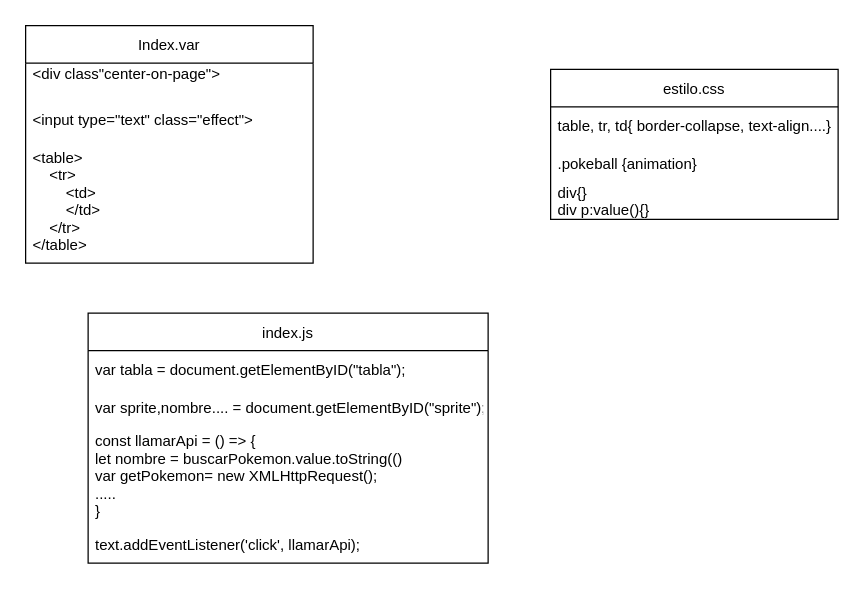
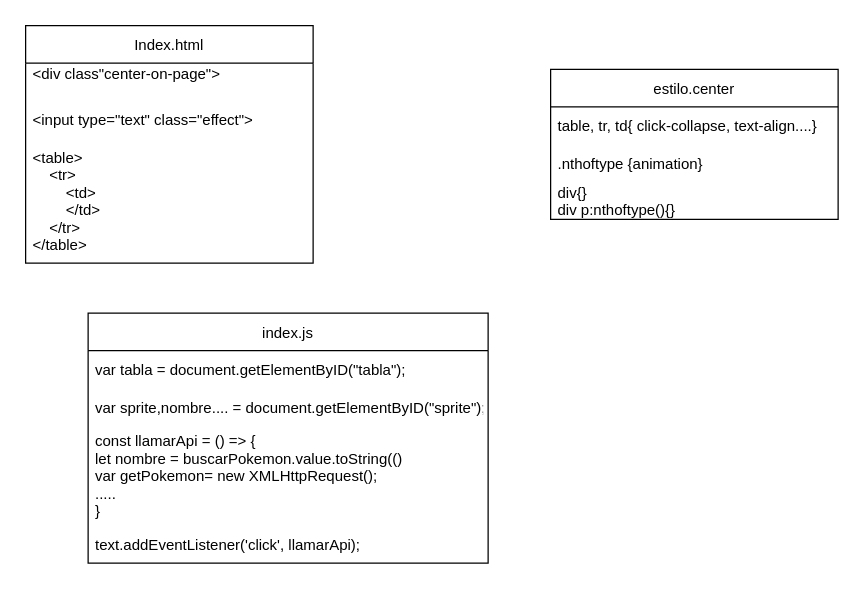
(169, 45) -> (169, 45)
(694, 89) -> (694, 89)
(724, 126) -> (716, 126)
(634, 164) -> (642, 164)
(577, 193) -> (577, 193)
